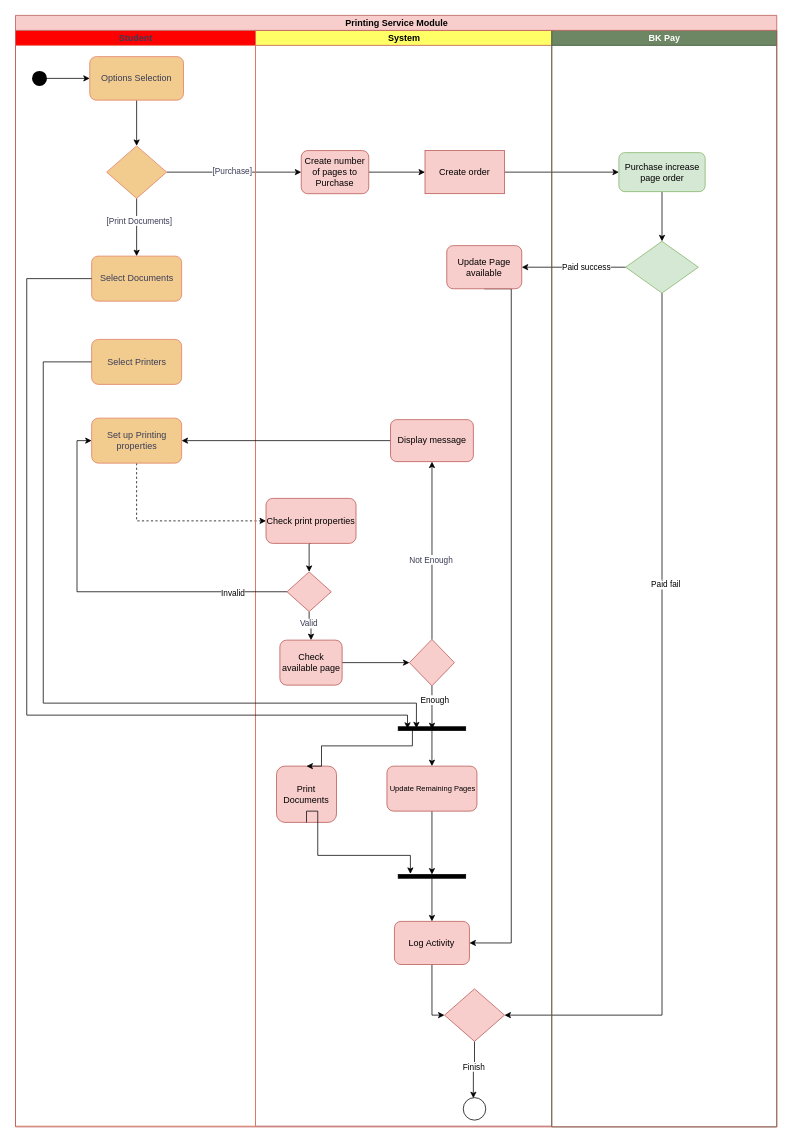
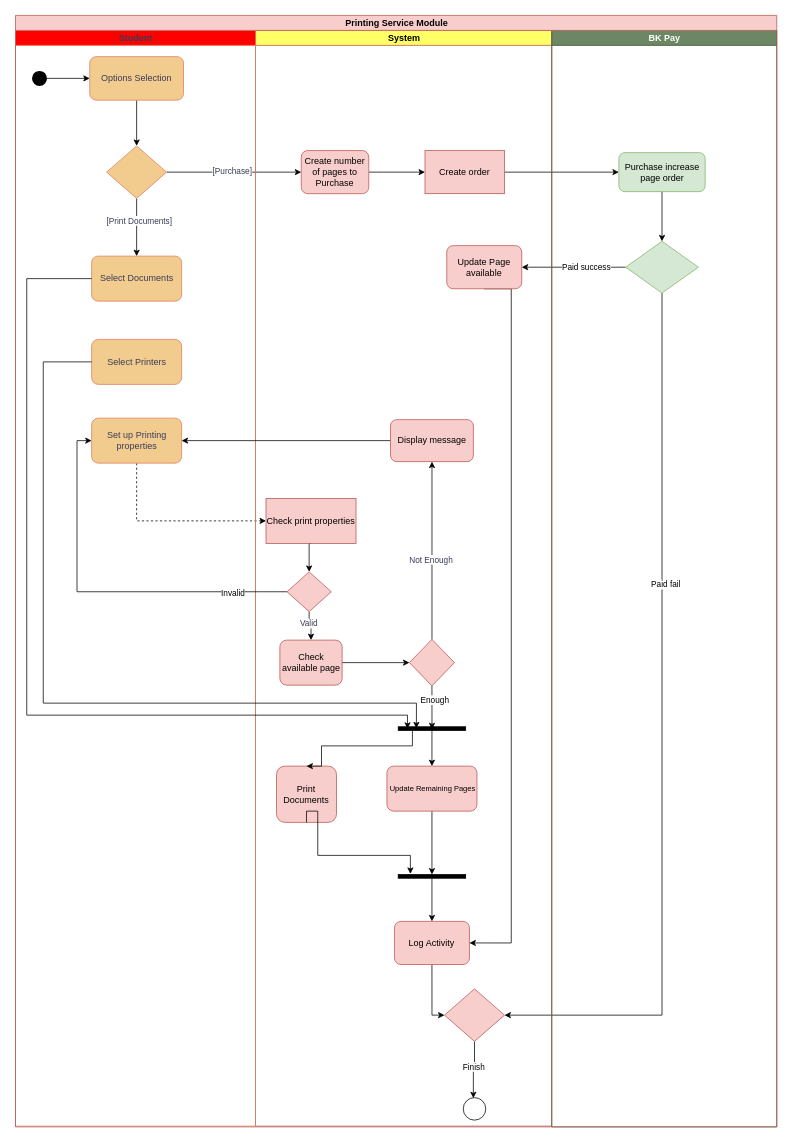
(311, 521) -> (311, 521)
